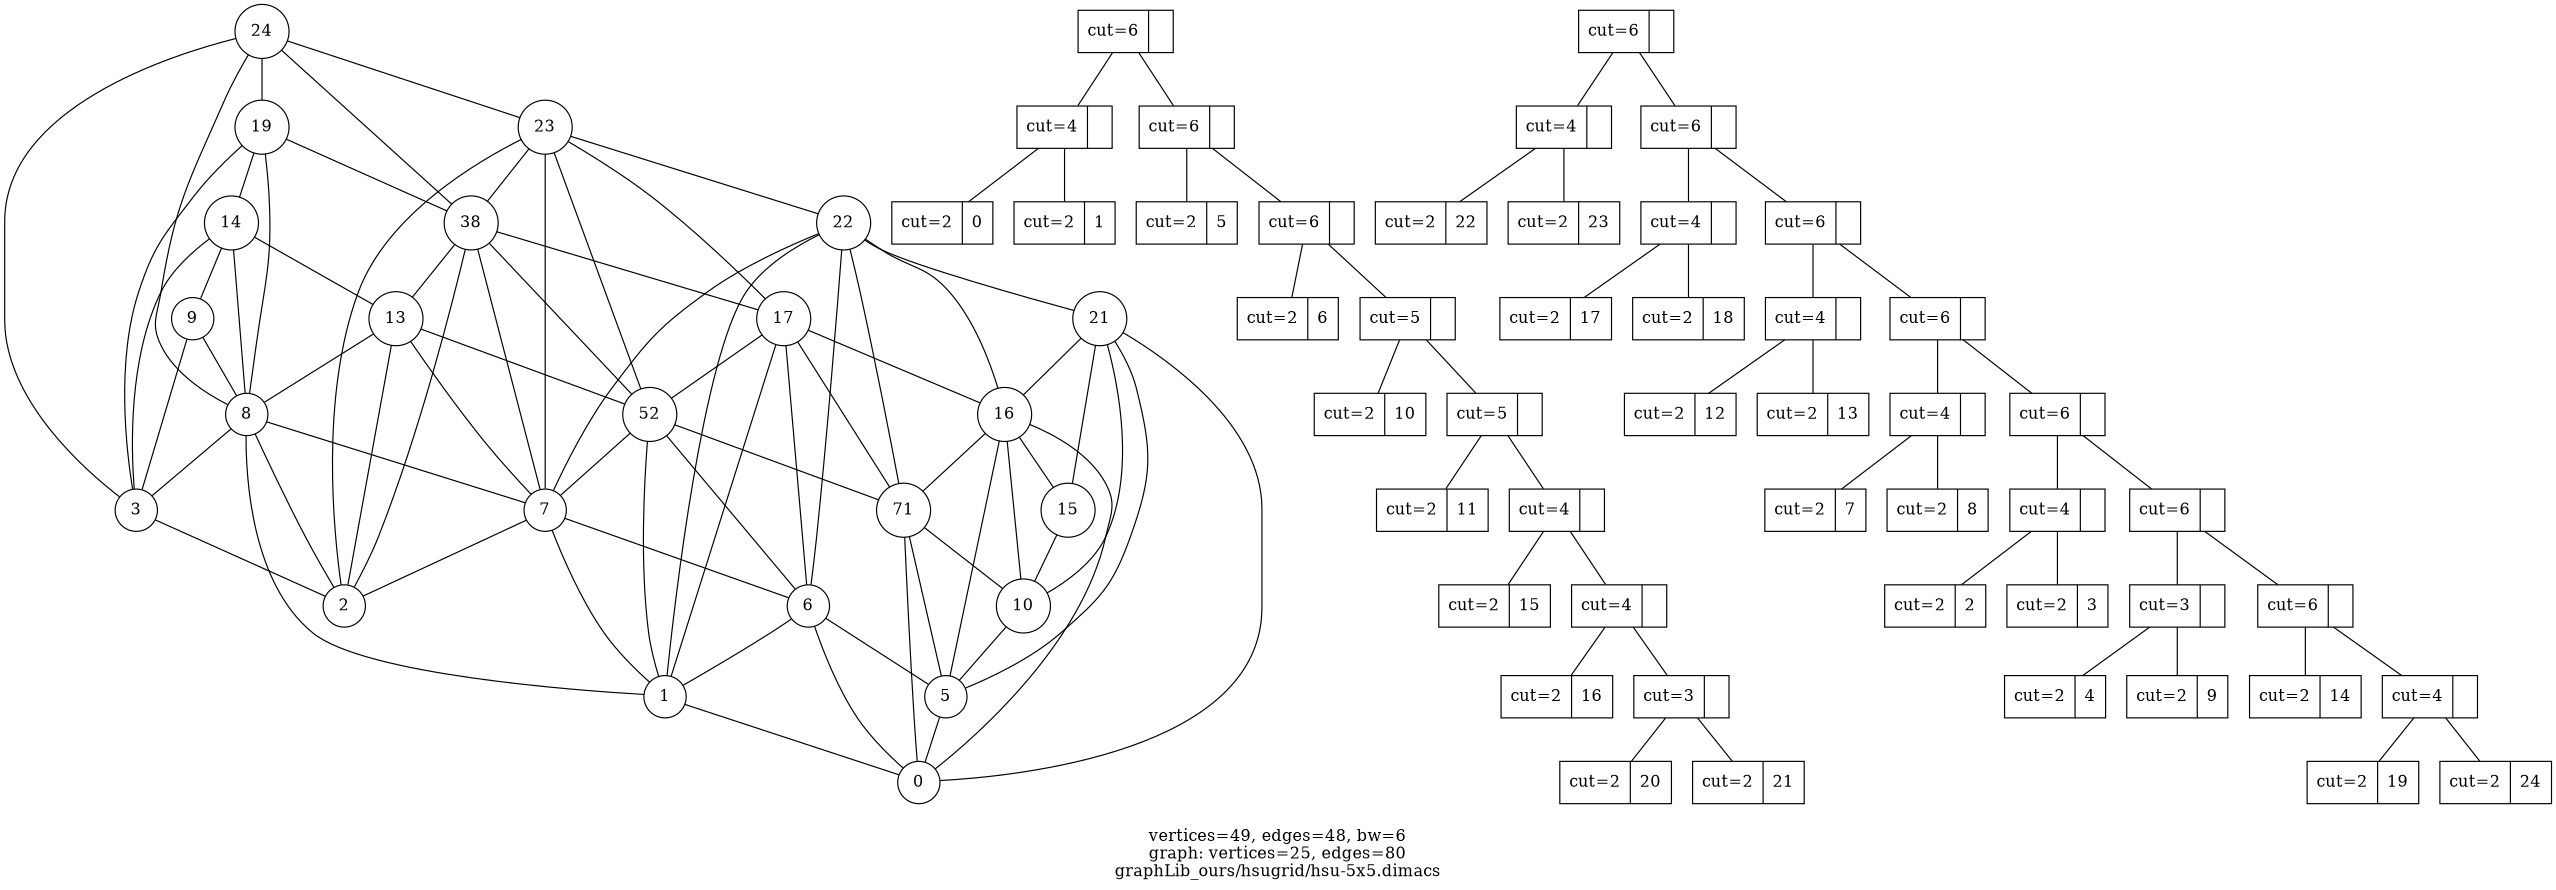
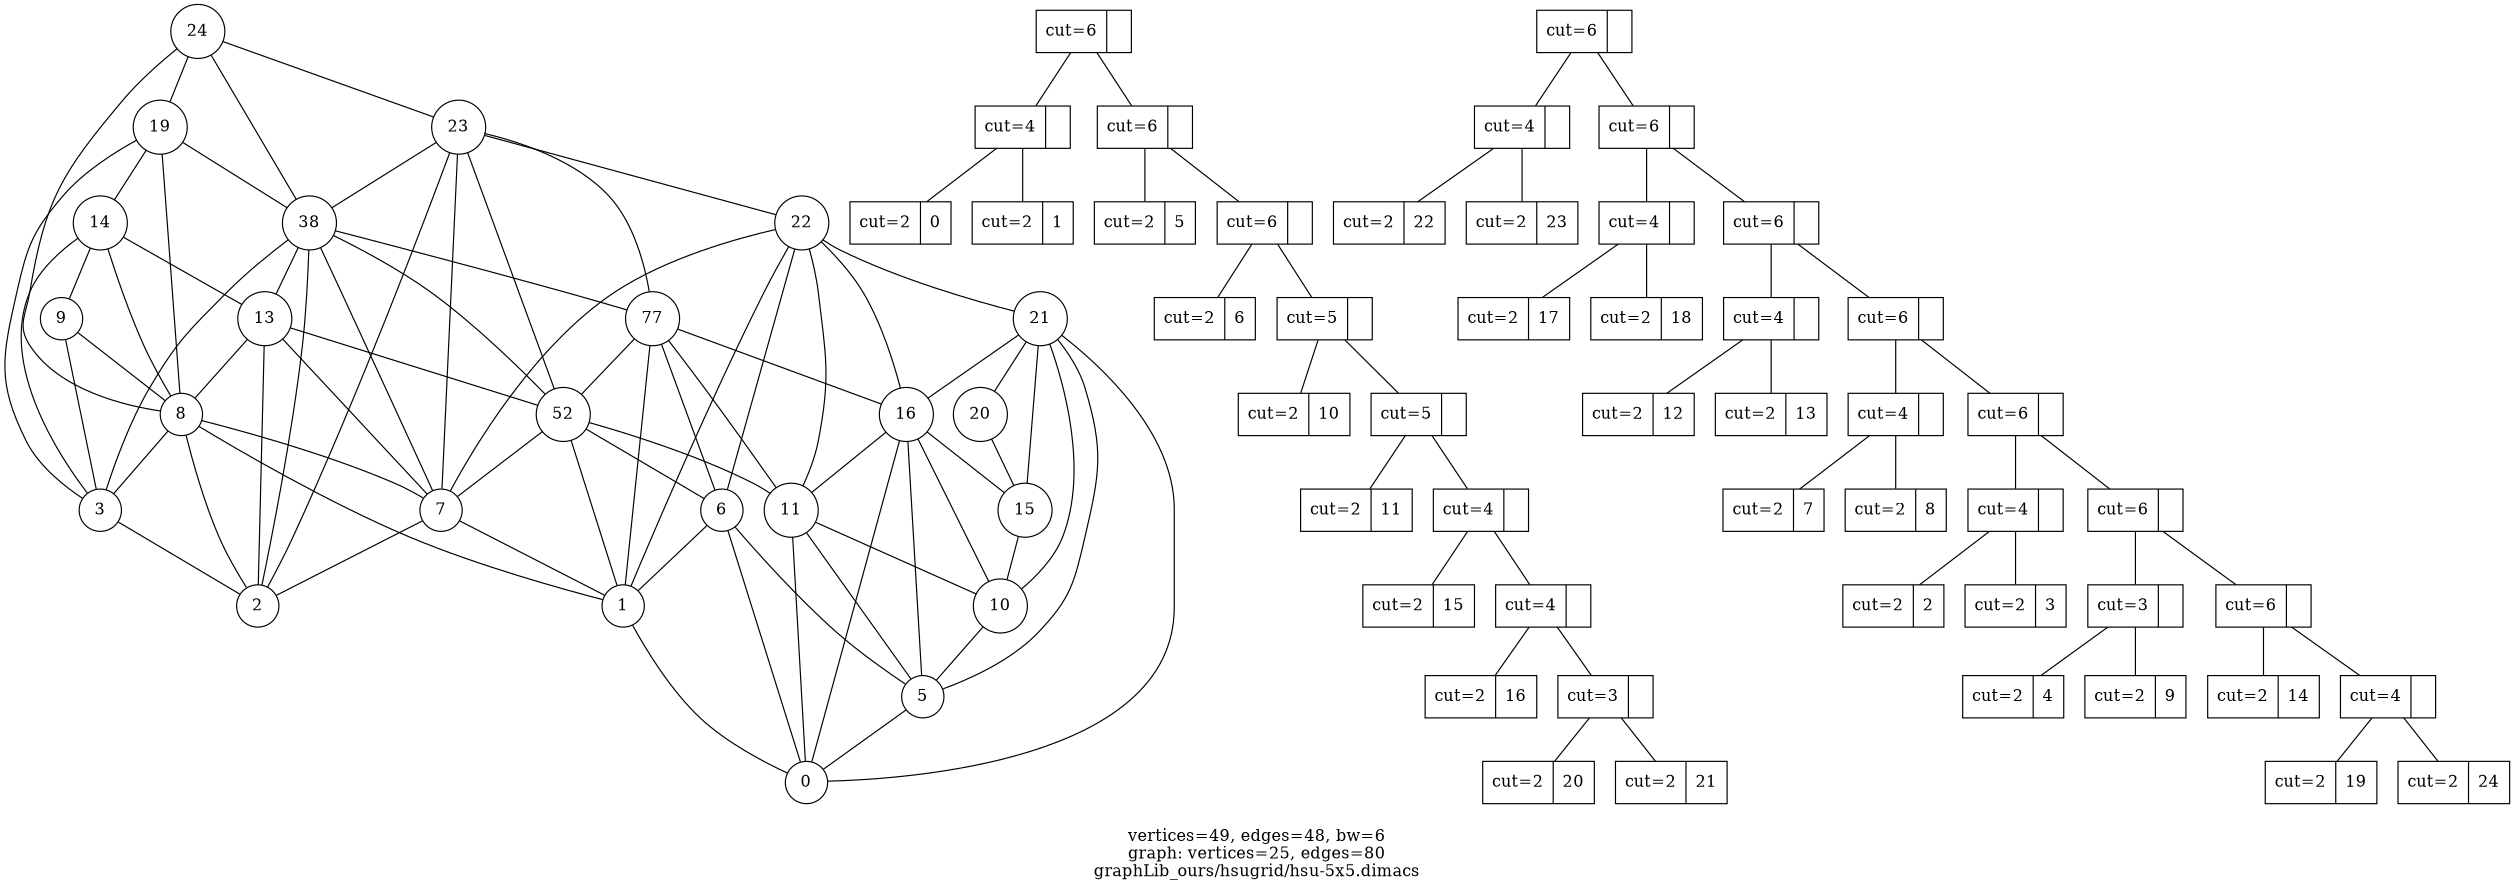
(5, 222) -> (166, 362)
(784, 319) -> (653, 319)
none -> (980, 414)
(904, 510) -> (791, 510)
(671, 556) -> none
